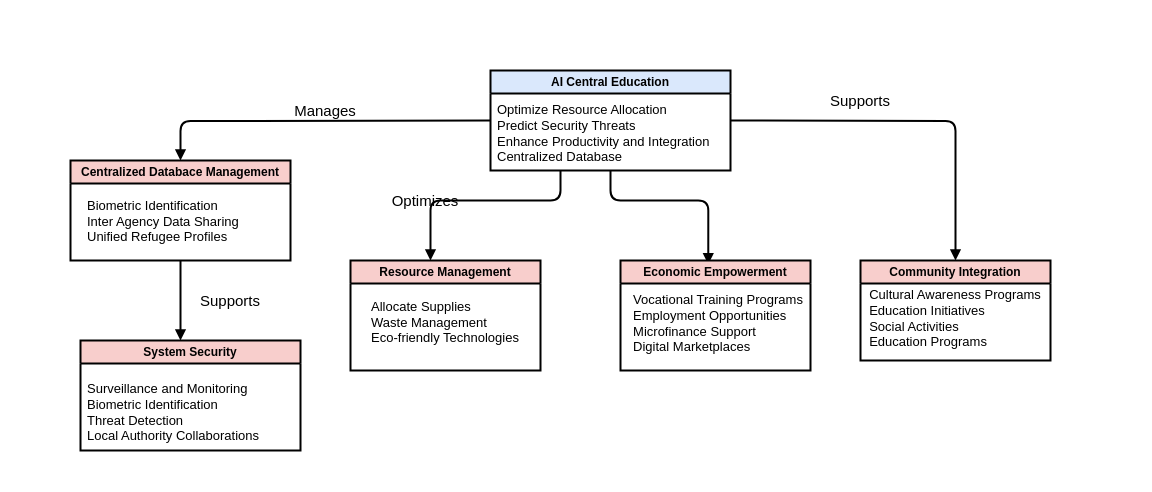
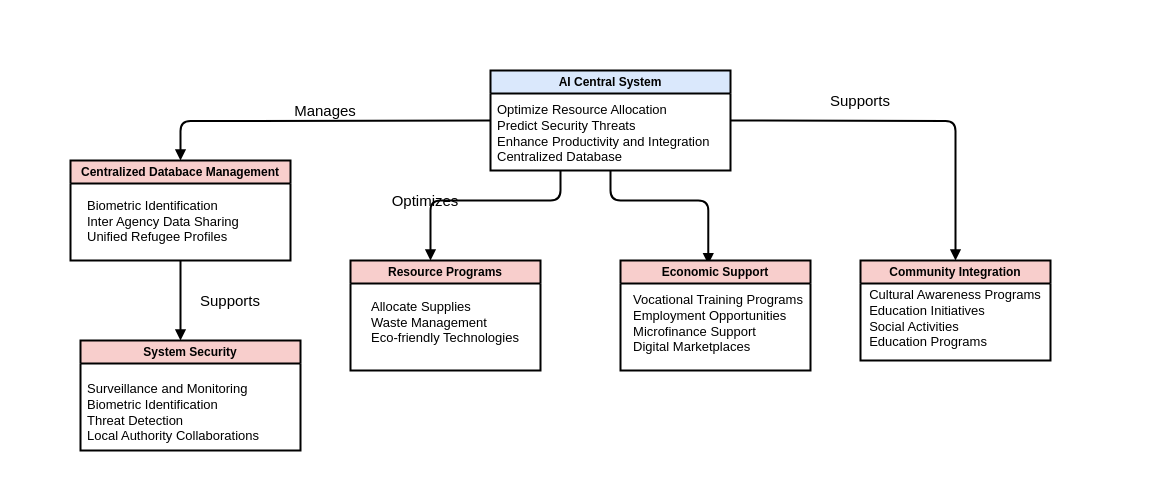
(611, 83) -> (611, 83)
(446, 273) -> (446, 273)
(716, 273) -> (716, 273)
